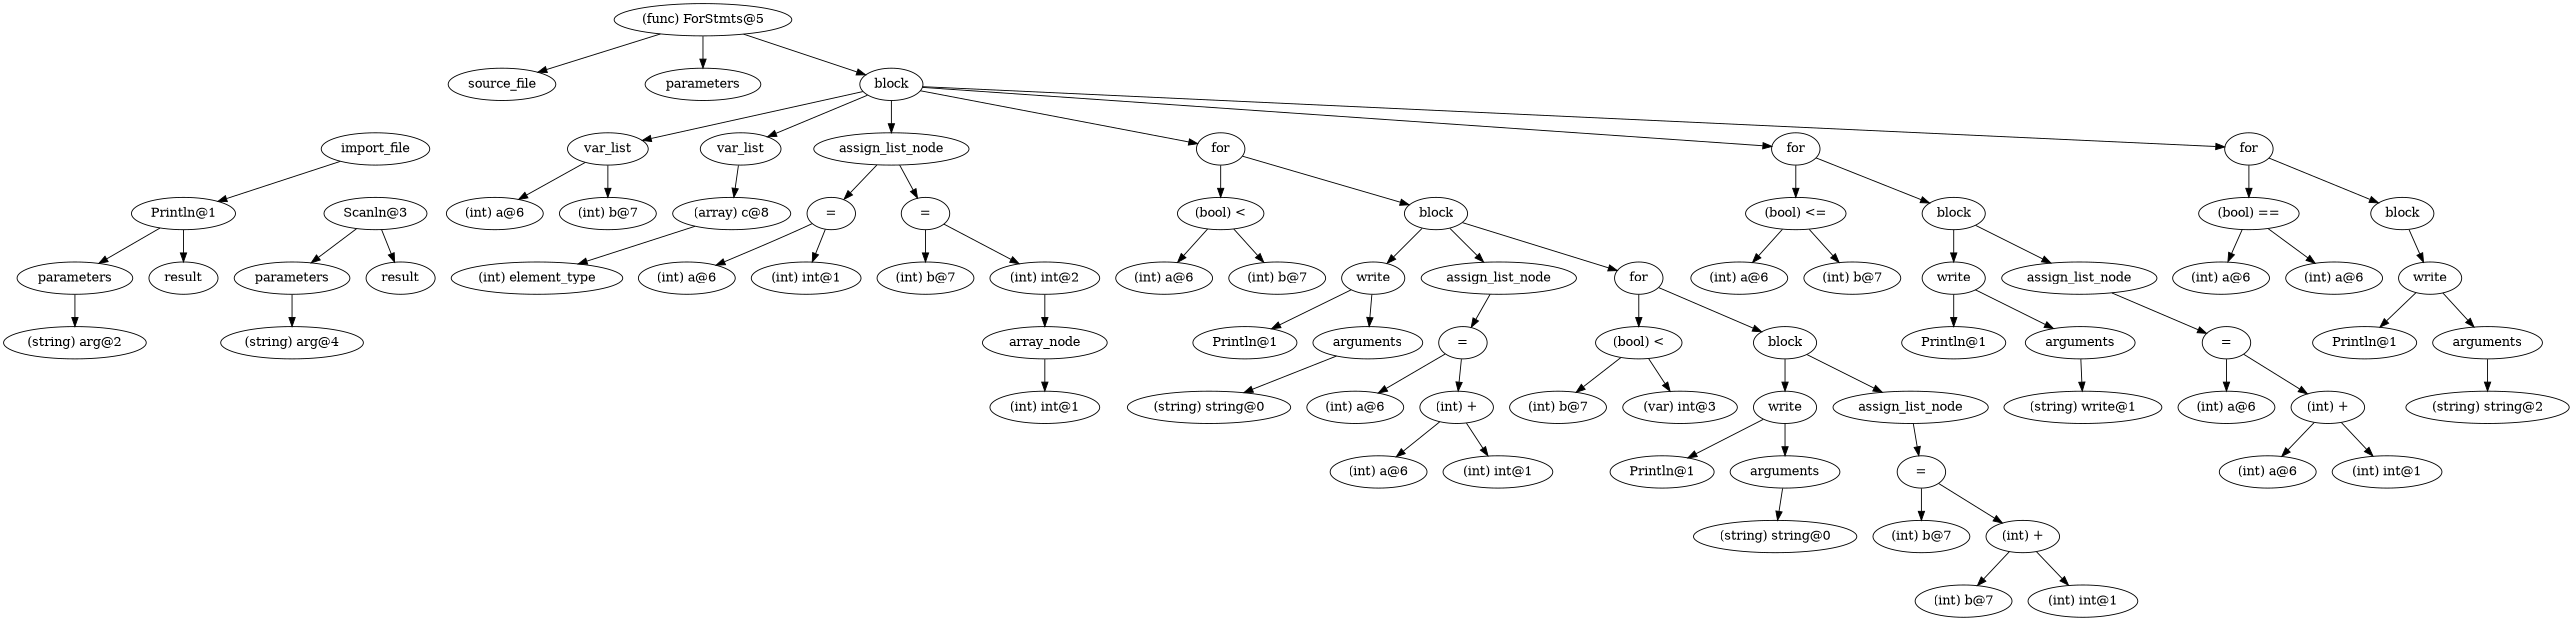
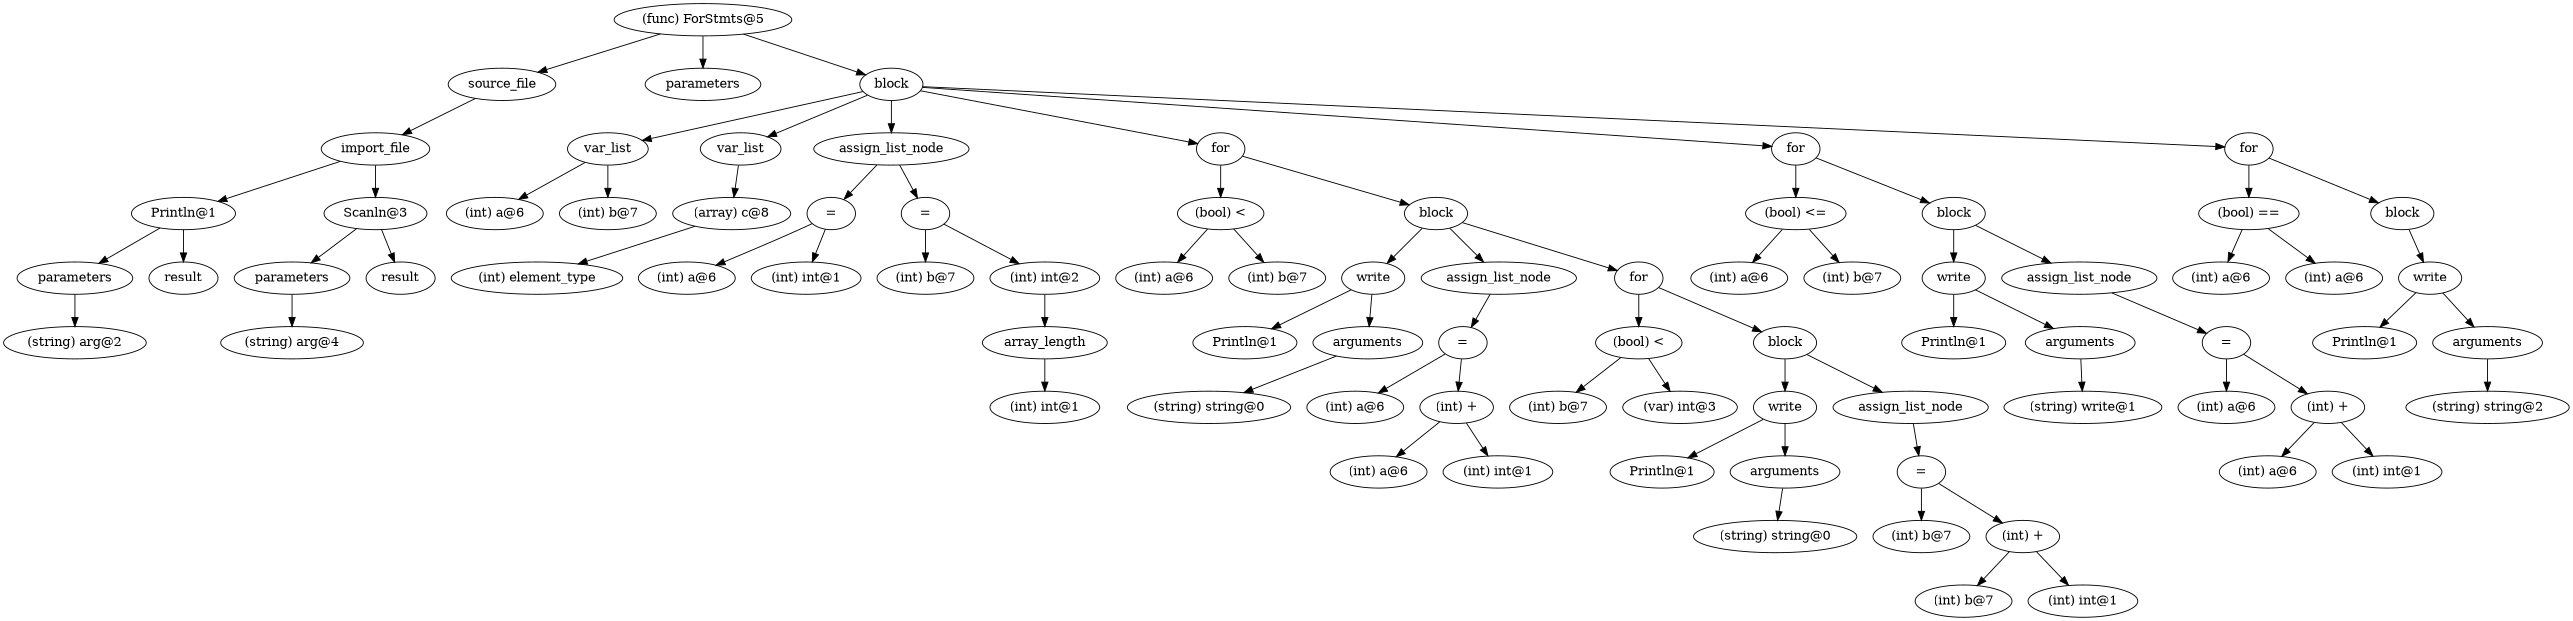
none -> (443, 115)
none -> (375, 177)
(1045, 343) -> (1045, 343)
